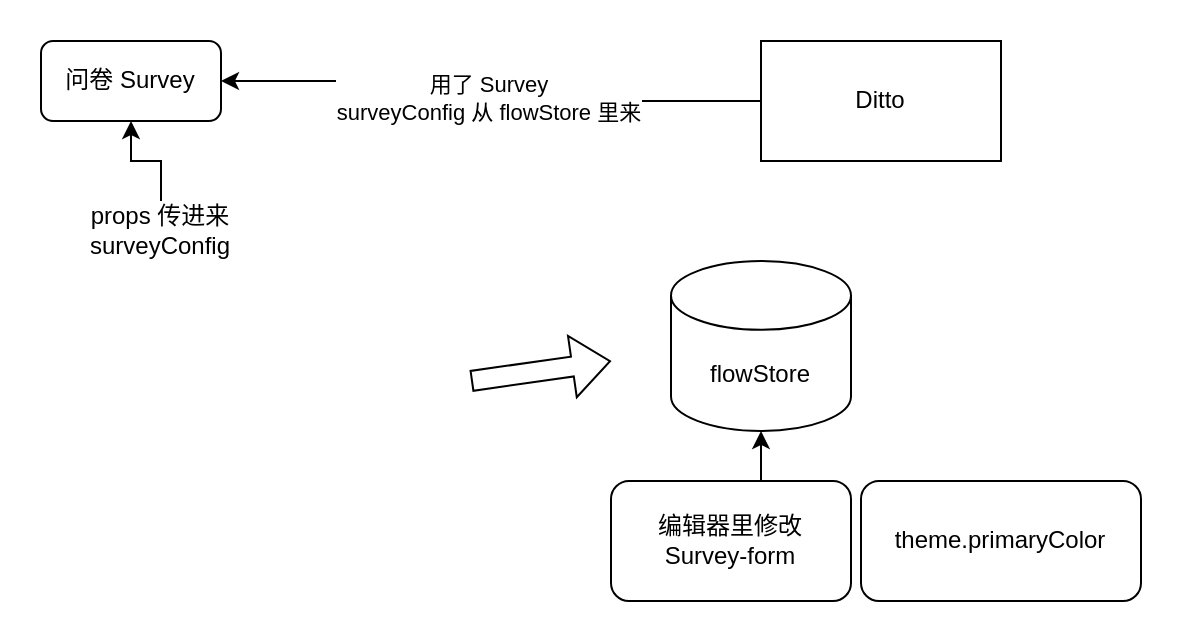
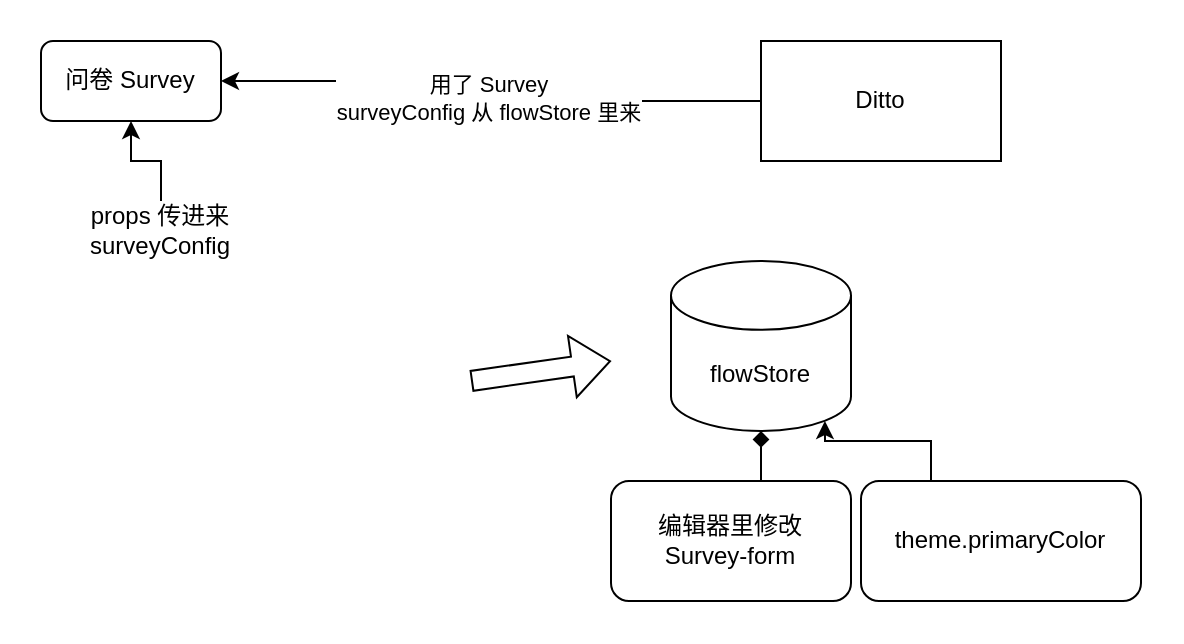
none -> (895, 441)
(761, 446) -> (761, 447)
